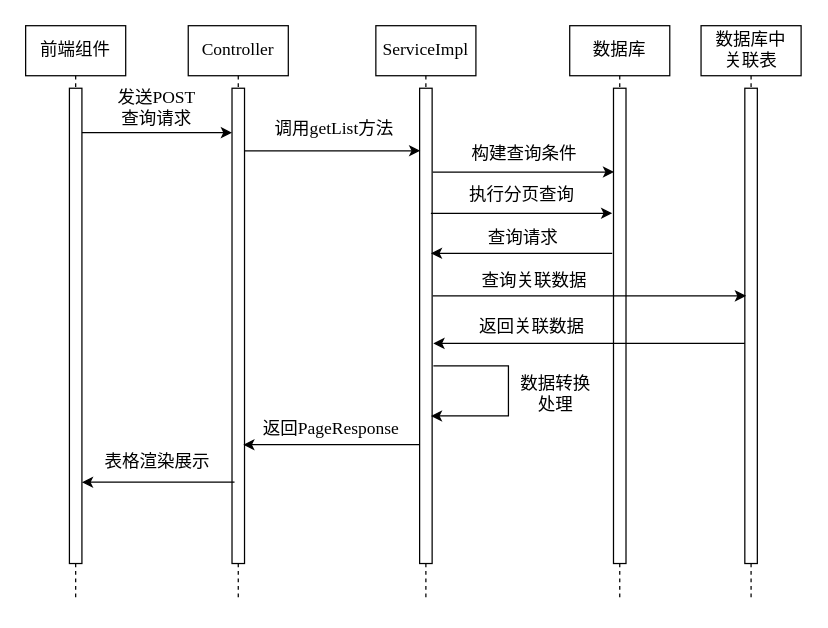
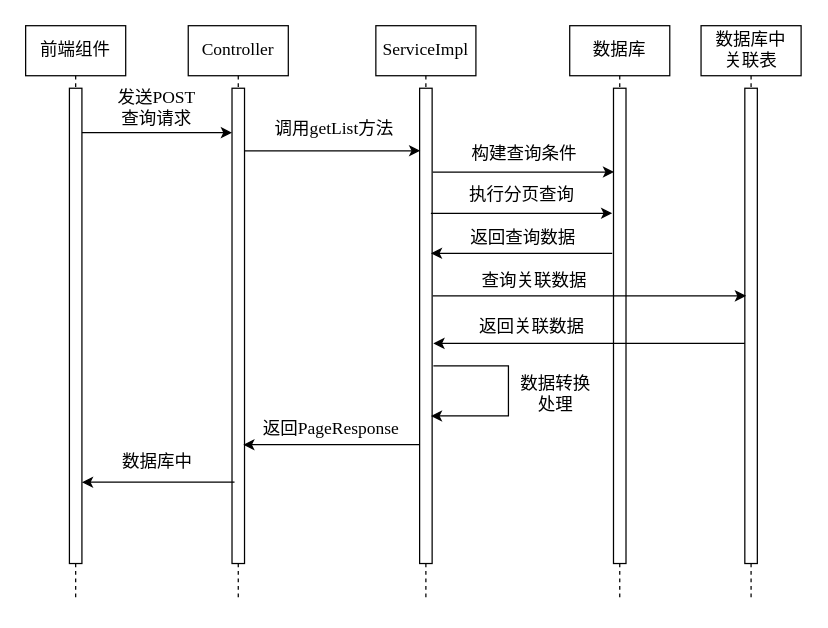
(523, 238) -> (523, 238)
(158, 462) -> (158, 462)
